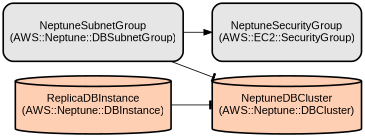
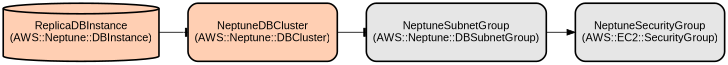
(191, 69) -> (350, 32)
(287, 105) -> (263, 32)
